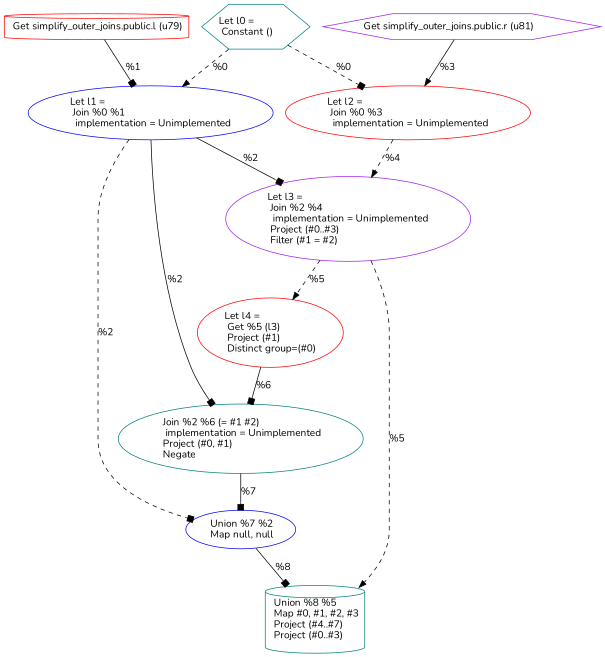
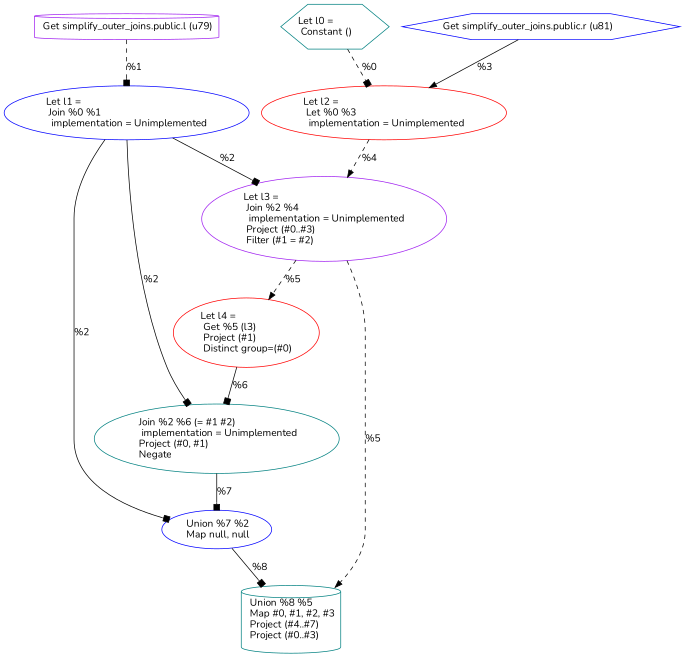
(97, 27) -> (127, 27)
(462, 27) -> (541, 27)
(117, 60) -> (127, 59)
(208, 66) -> none
(408, 113) -> (384, 113)
(98, 349) -> (74, 349)
